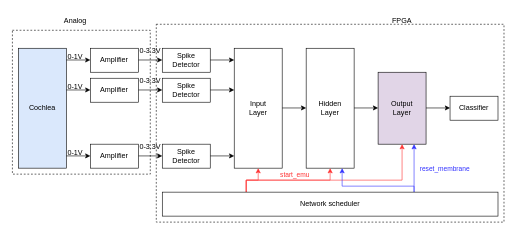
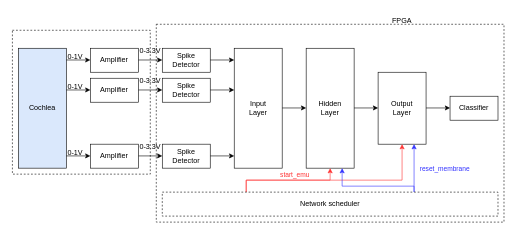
(75, 21) -> none
(402, 108) -> (402, 108)
(258, 173) -> none
(330, 204) -> (330, 204)
